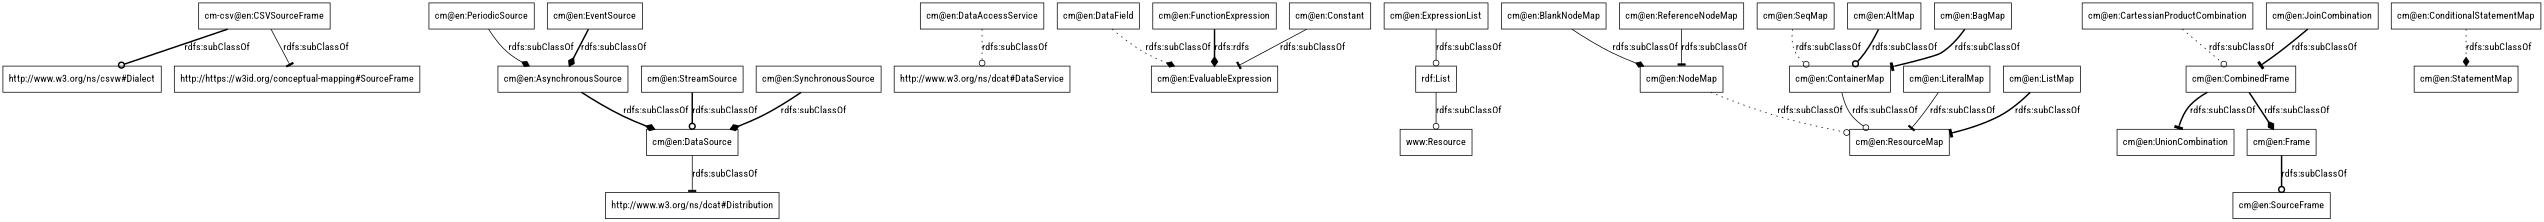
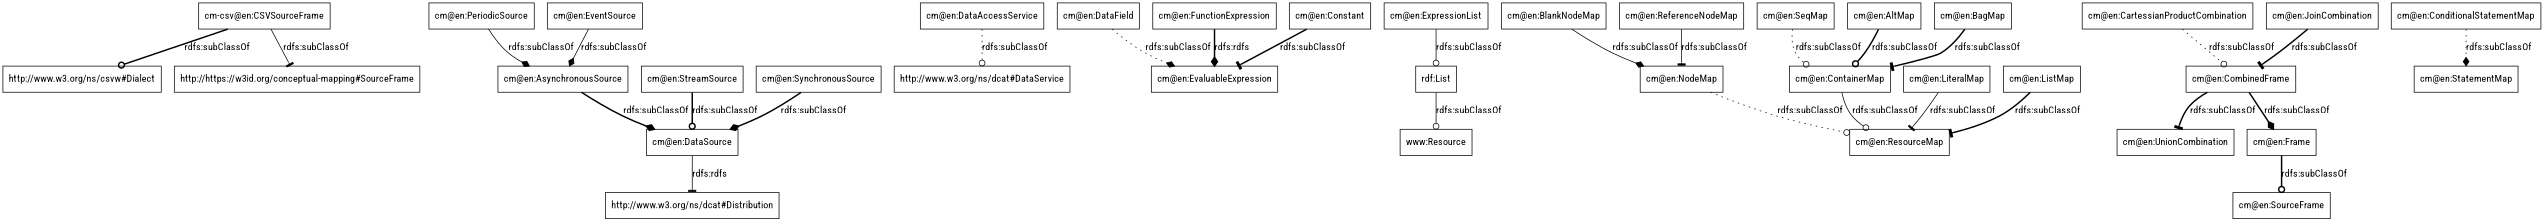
(581, 44) -> (581, 44)
(1274, 47) -> (1274, 47)
(725, 174) -> (710, 174)
